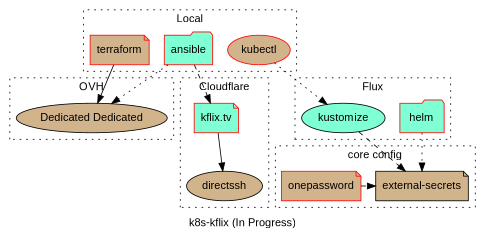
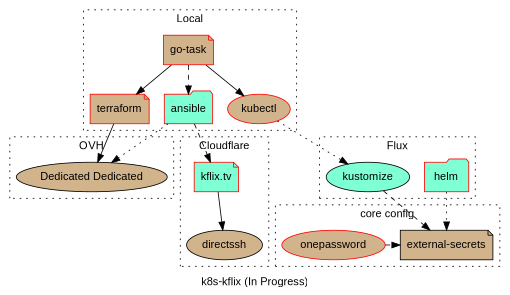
none -> (188, 50)
(321, 186) -> (334, 245)
